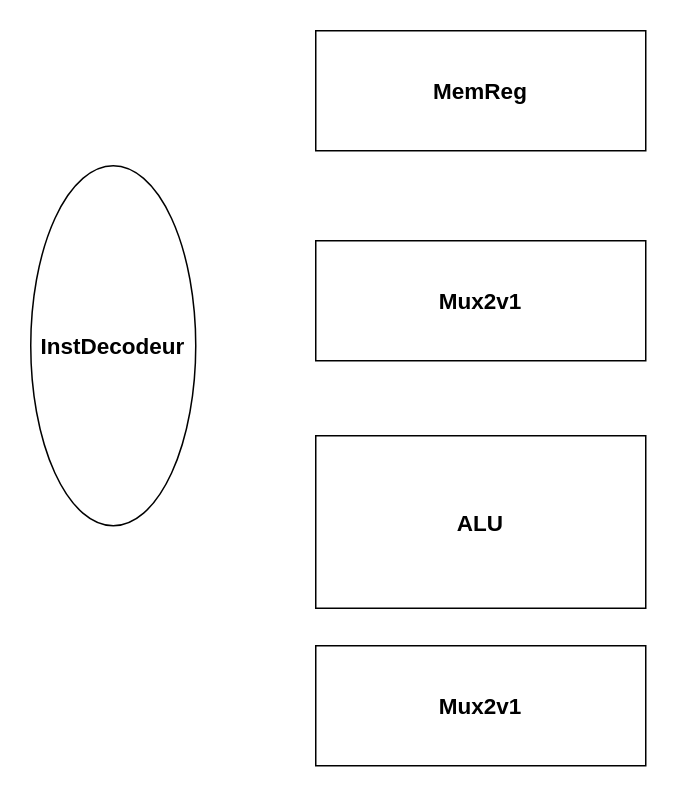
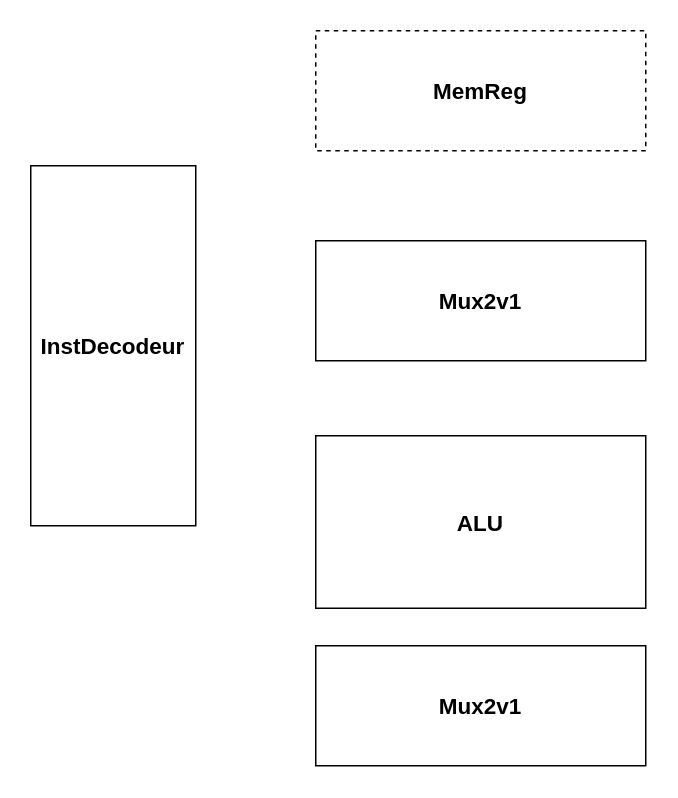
(481, 91) -> (481, 91)
(113, 346) -> (113, 346)
